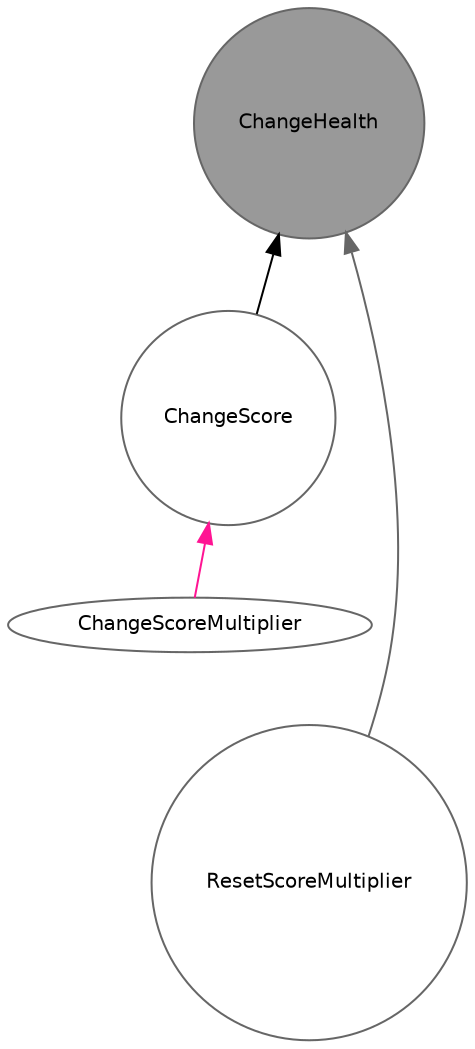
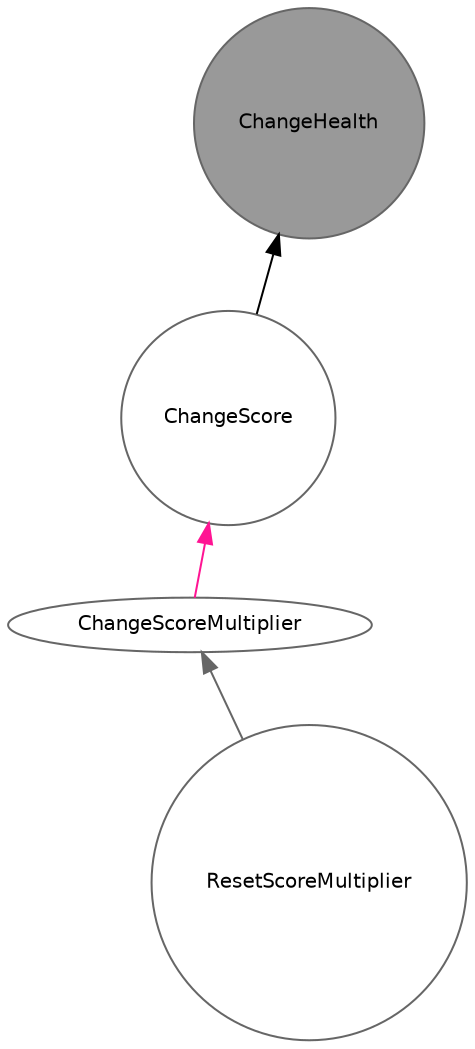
(396, 494) -> (227, 705)
